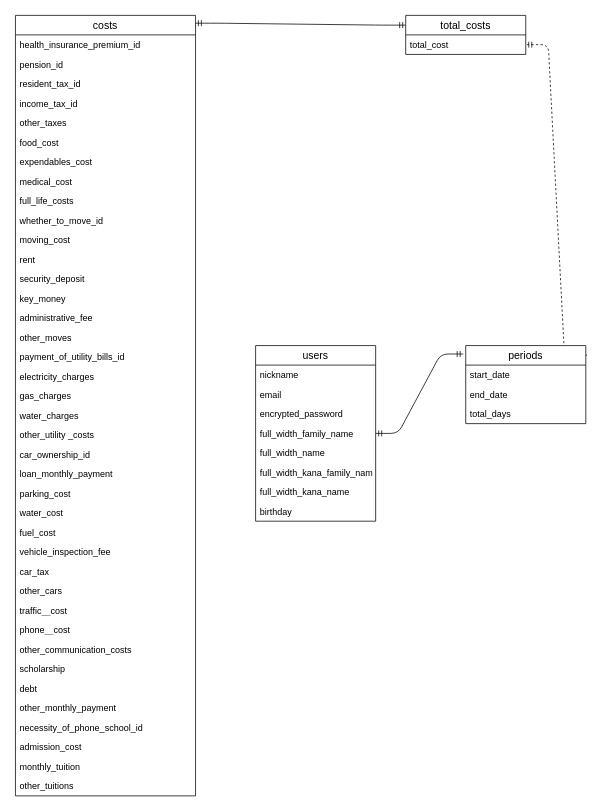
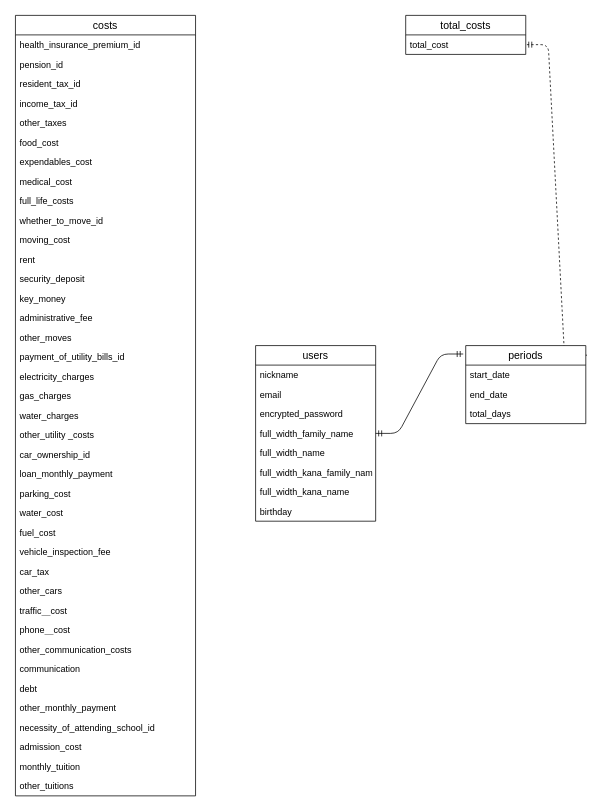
(300, 24) -> none
(45, 669) -> (50, 669)
(87, 728) -> (95, 728)
